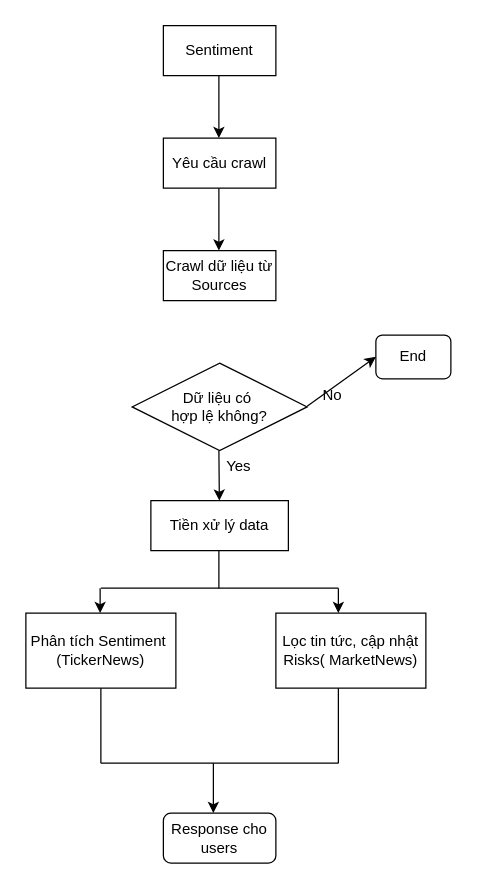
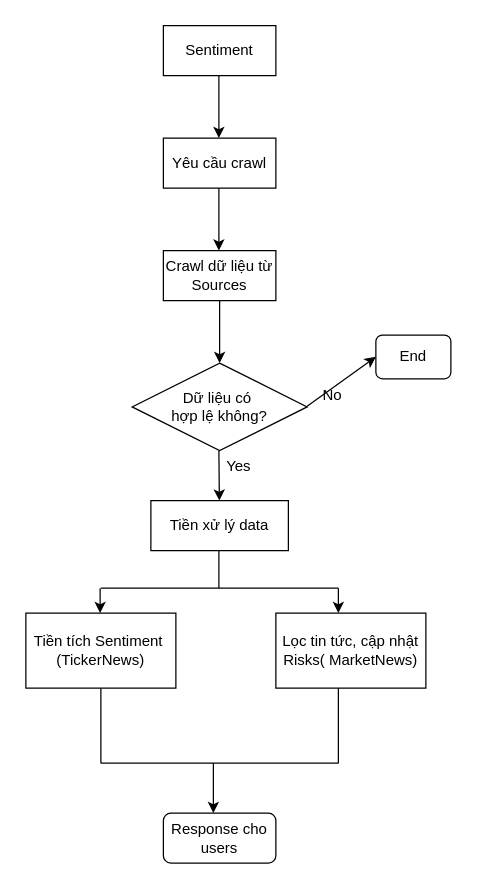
none -> (219, 328)
(101, 651) -> (101, 651)
